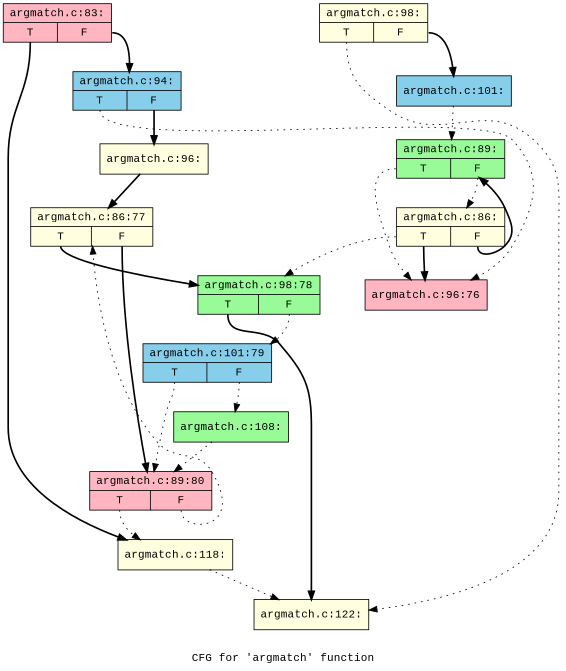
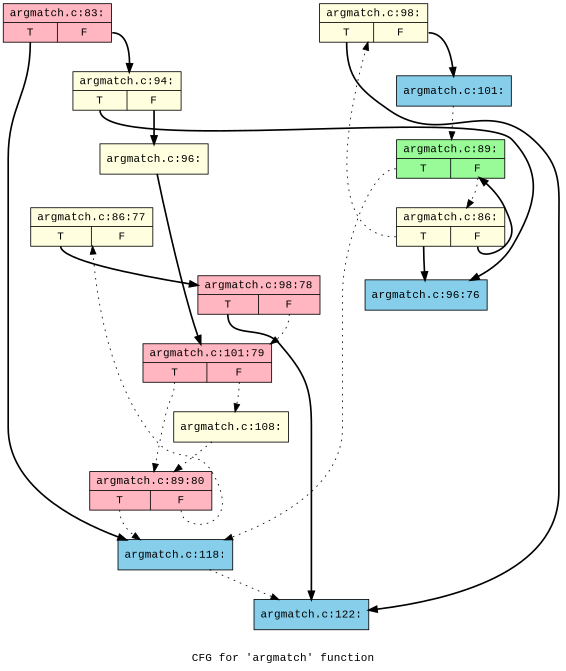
(127, 91) -> (127, 91)
(386, 128) -> (386, 128)
(127, 188) -> (175, 256)
(380, 218) -> (343, 372)
(342, 248) -> (347, 155)
(259, 295) -> (259, 295)
(426, 295) -> (426, 295)
(559, 311) -> (559, 311)
(129, 355) -> none
(207, 363) -> (207, 363)
(231, 427) -> (231, 427)
(175, 555) -> (175, 555)
(311, 615) -> (311, 615)
